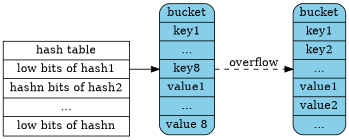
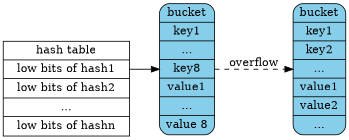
(66, 88) -> (66, 88)
